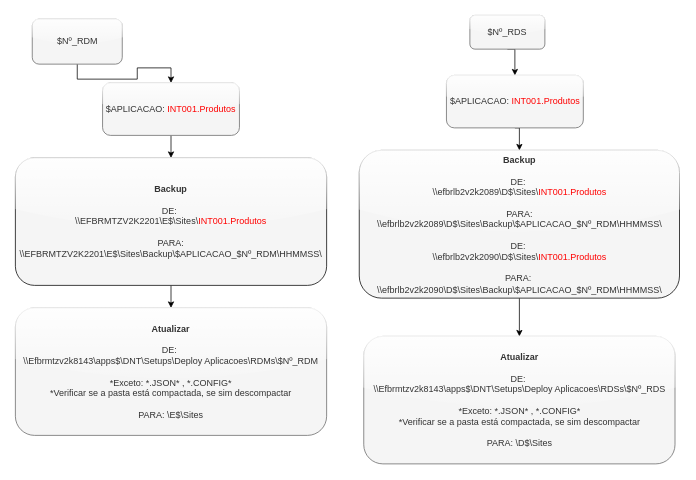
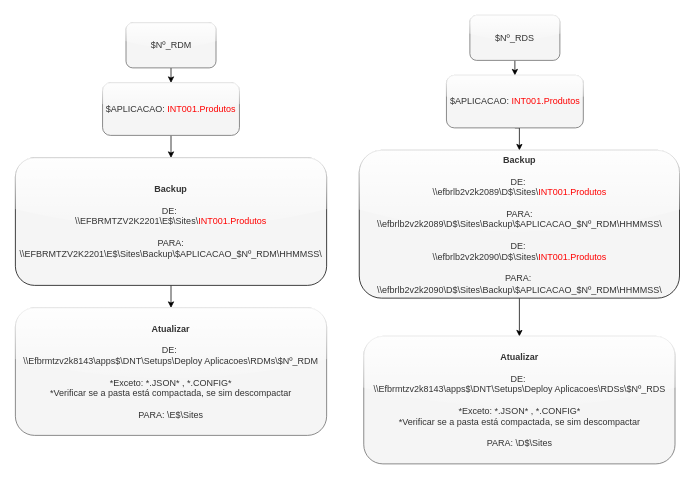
(507, 32) -> (515, 38)
(77, 42) -> (171, 45)
